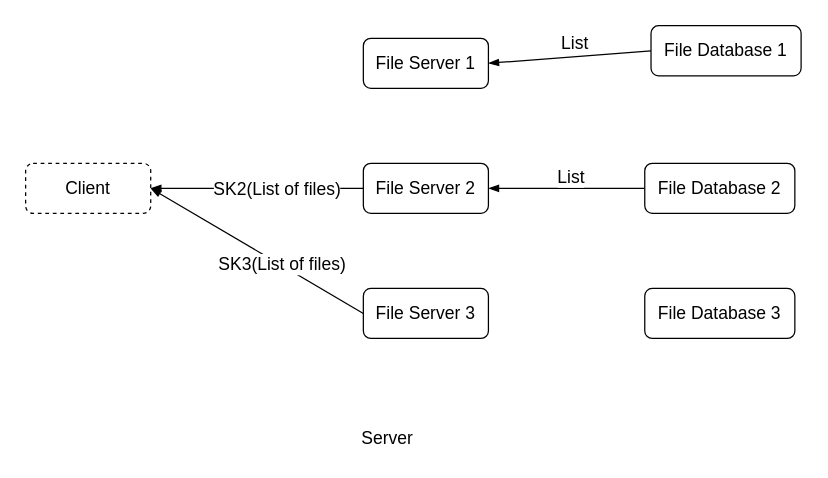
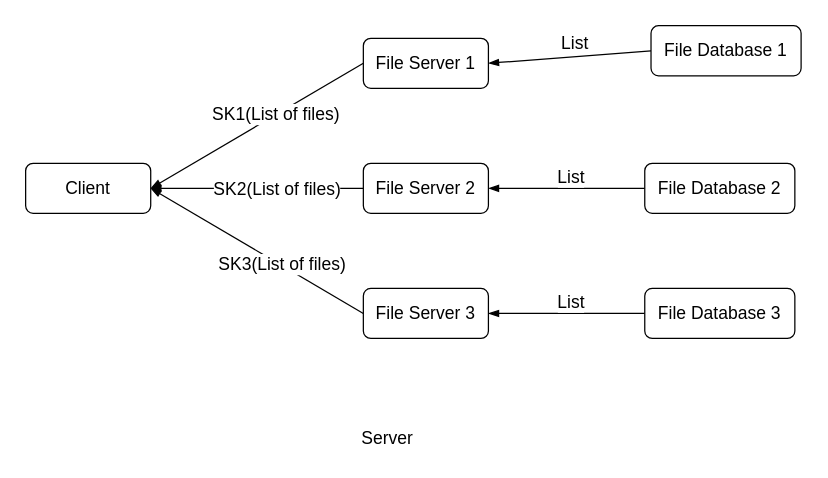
none -> (259, 125)
(88, 188) -> (88, 188)
none -> (571, 313)
